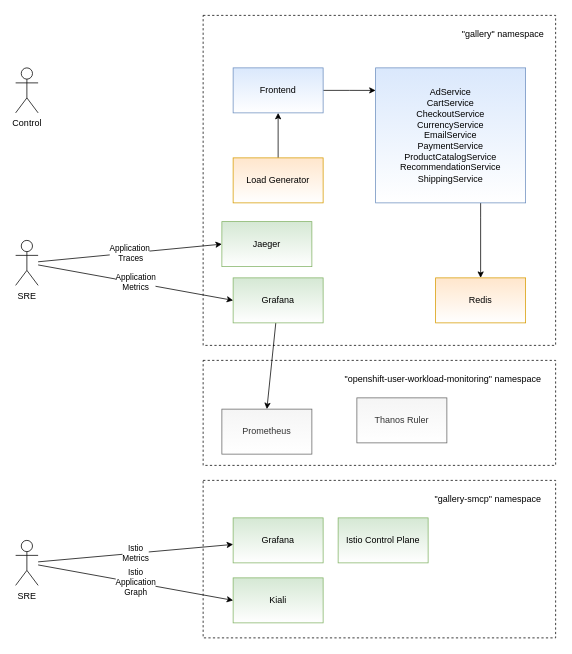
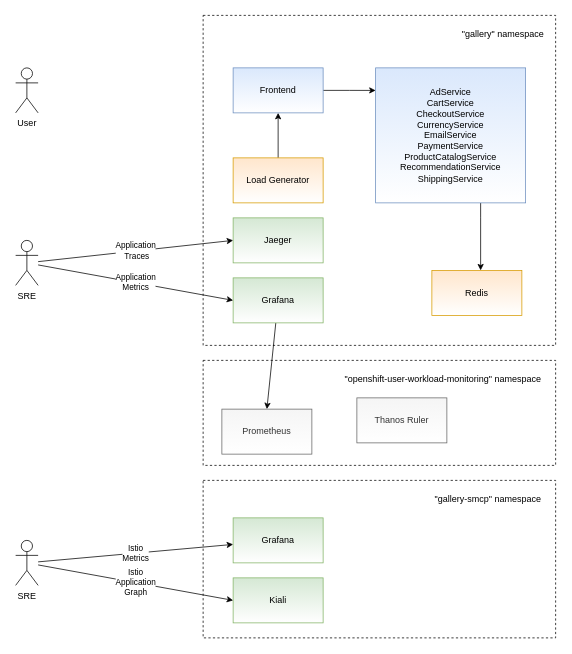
(27, 124) -> (27, 124)
(267, 244) -> (278, 240)
(480, 300) -> (477, 293)
(383, 540) -> none
